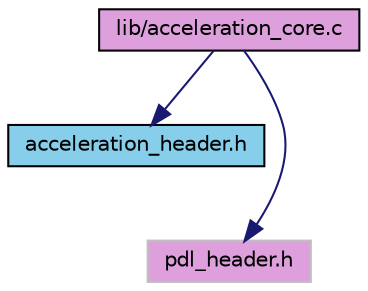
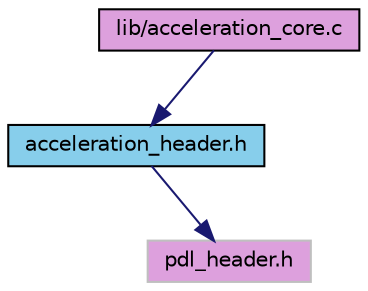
(285, 135) -> (176, 195)
